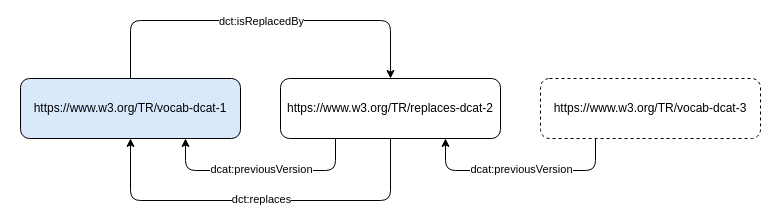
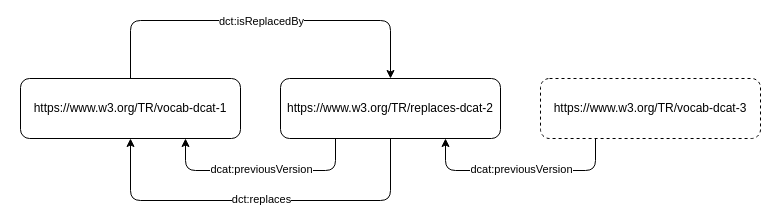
(131, 109) -> (131, 109)
